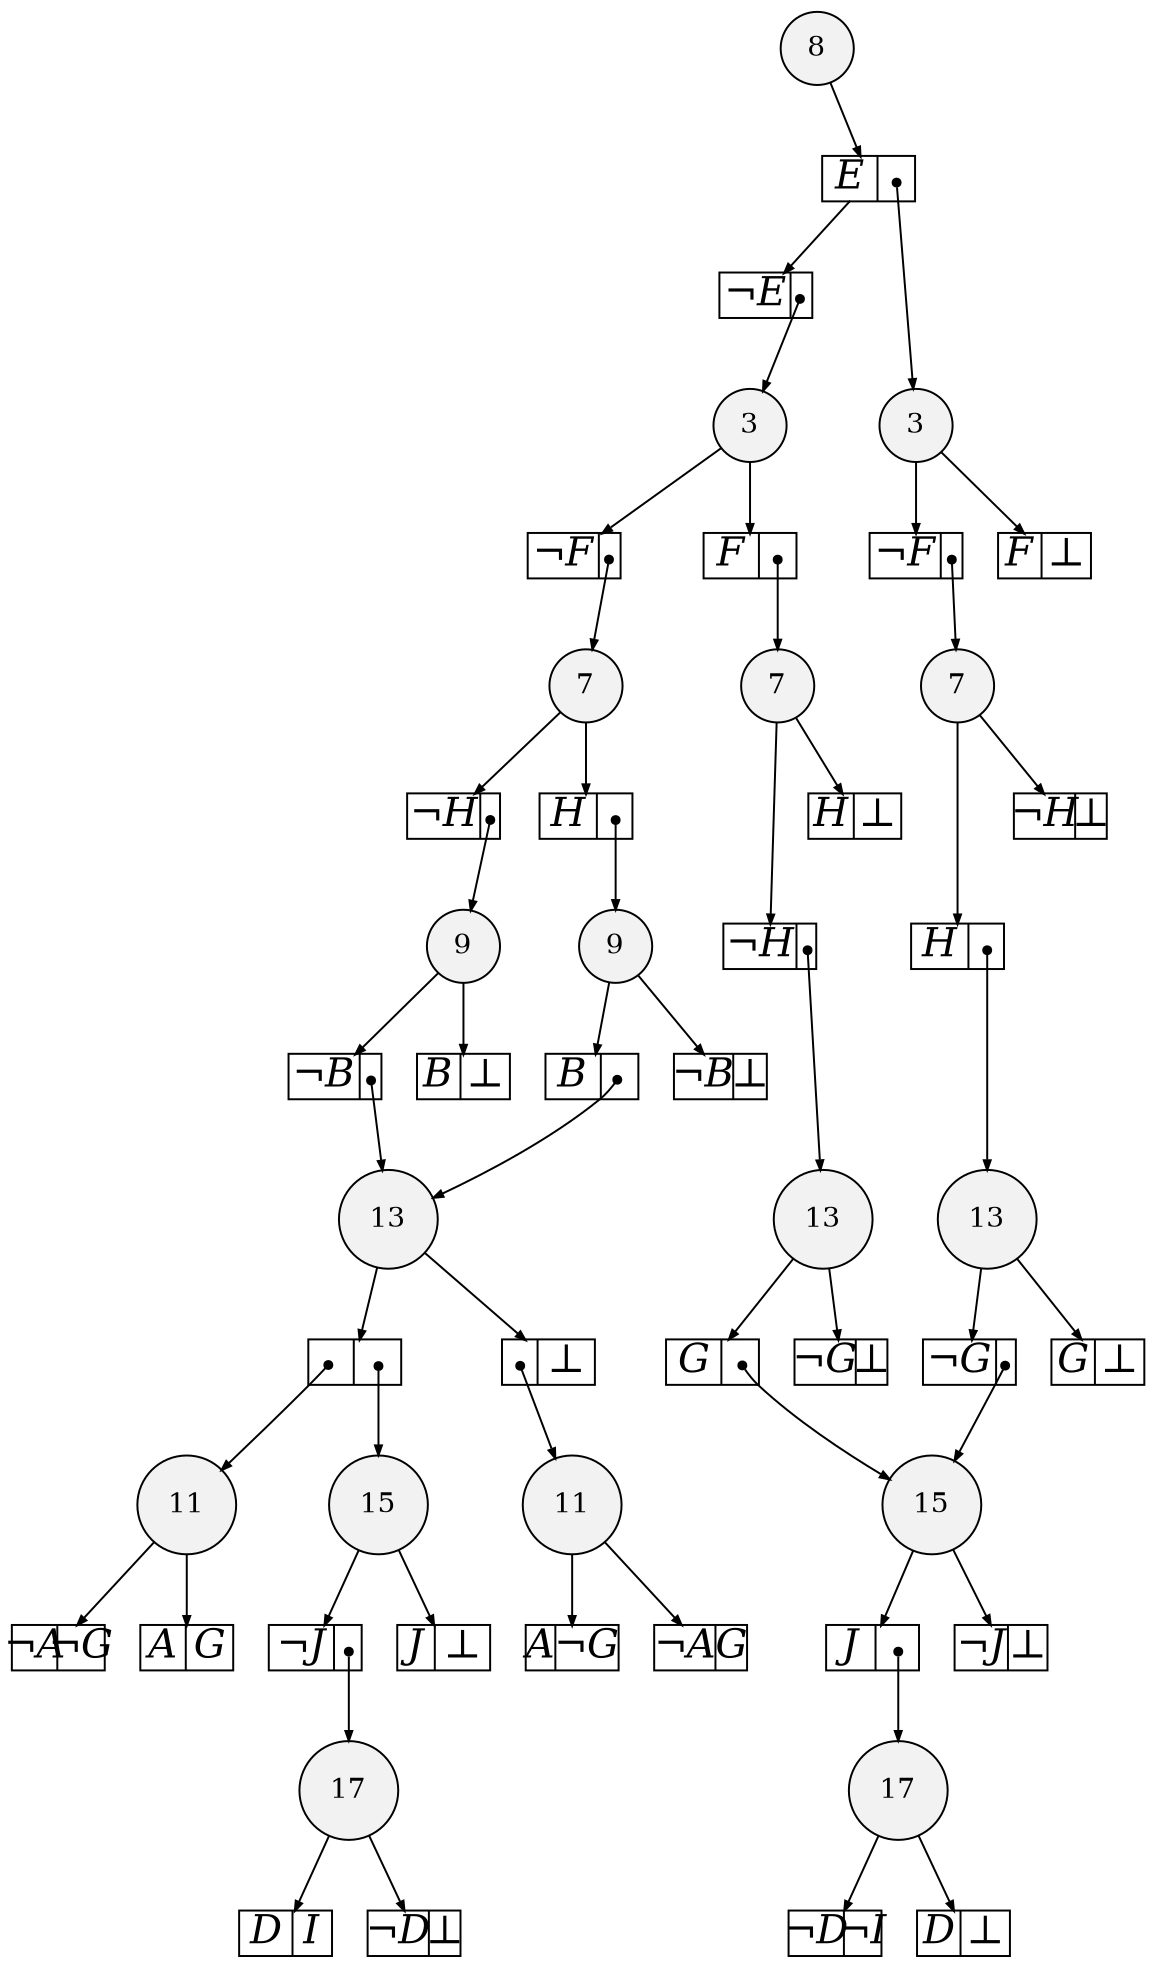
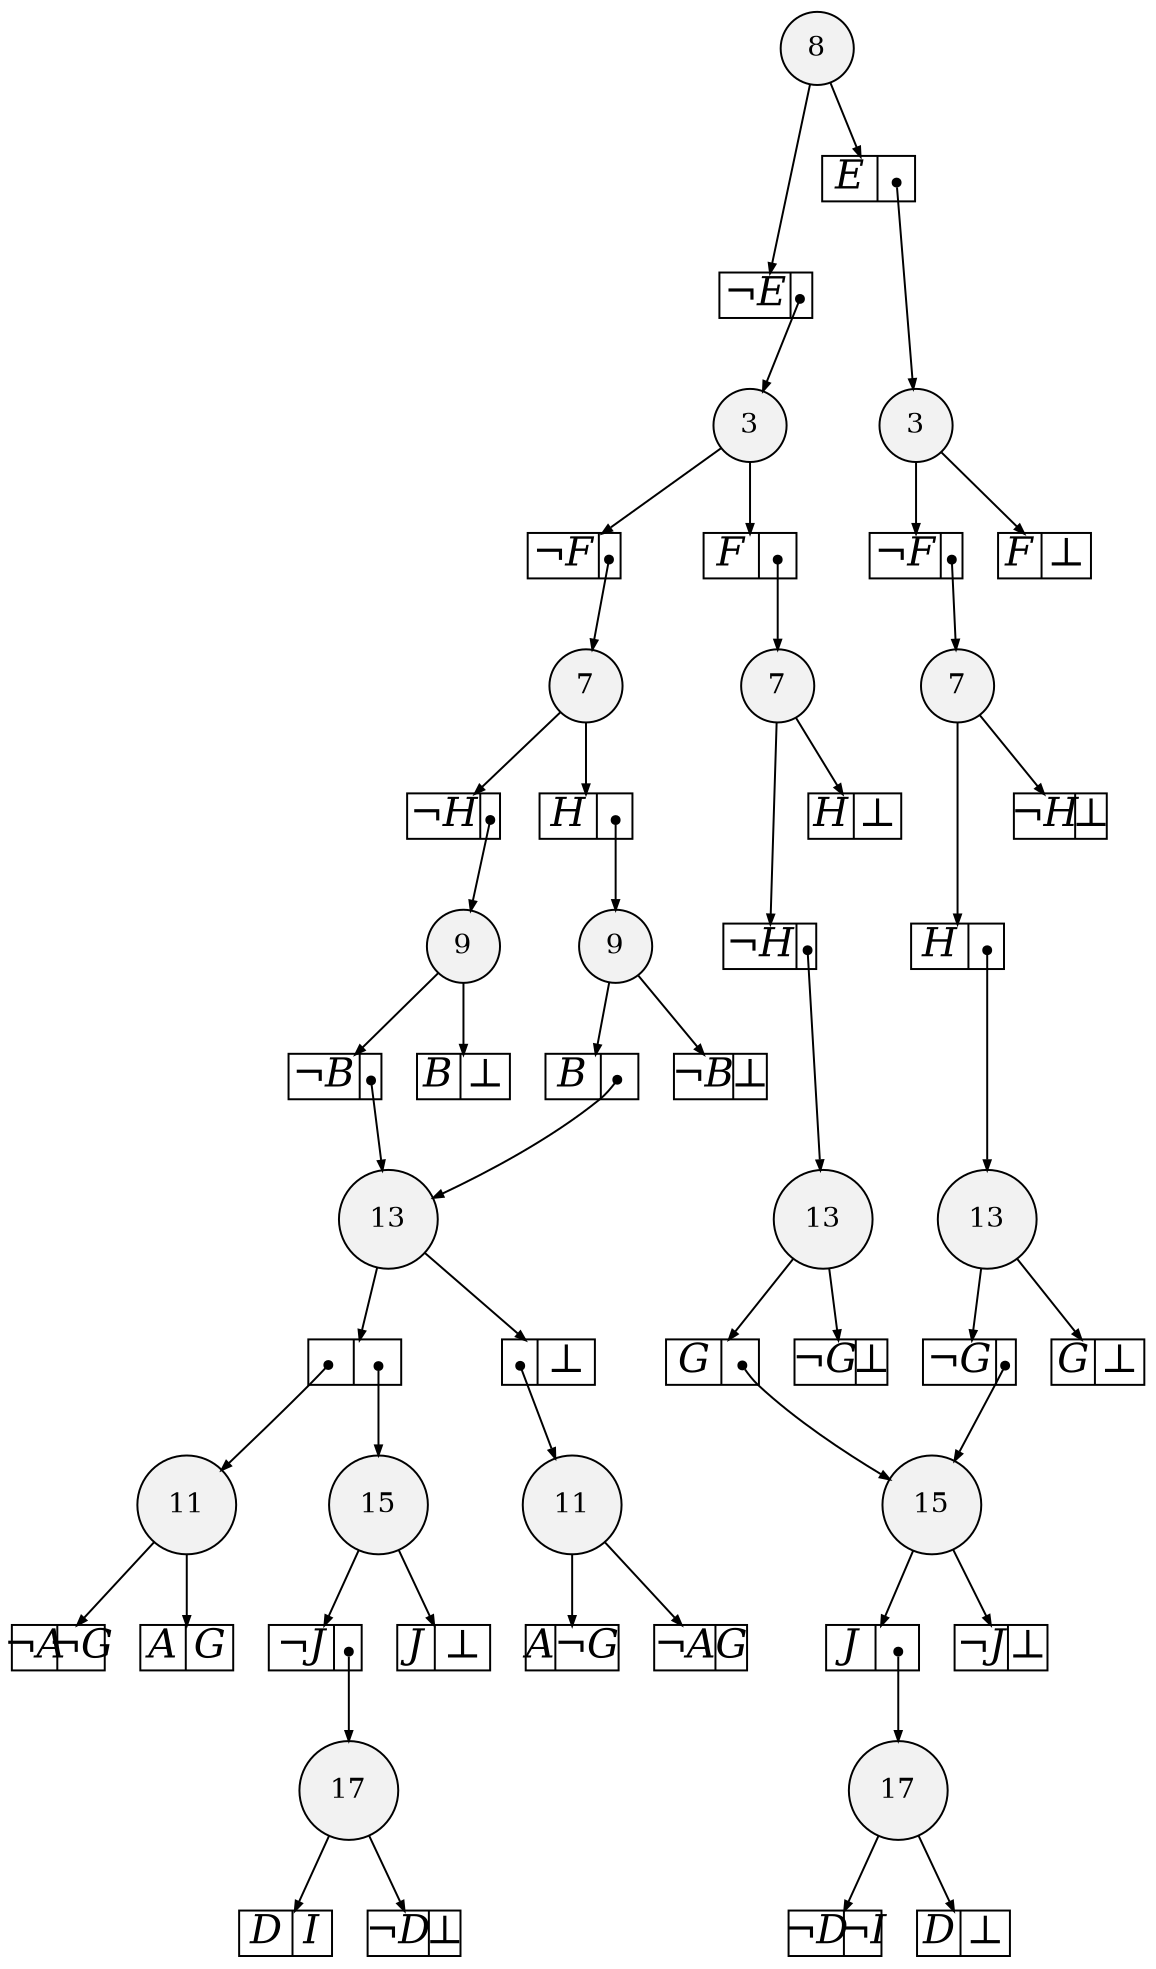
(821, 233) -> (791, 174)
